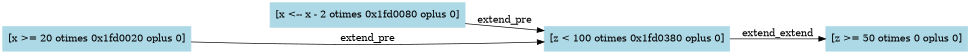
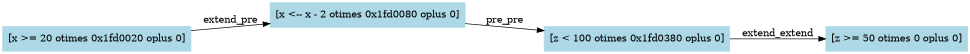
(505, 20) -> (505, 20)
(364, 45) -> (227, 27)
